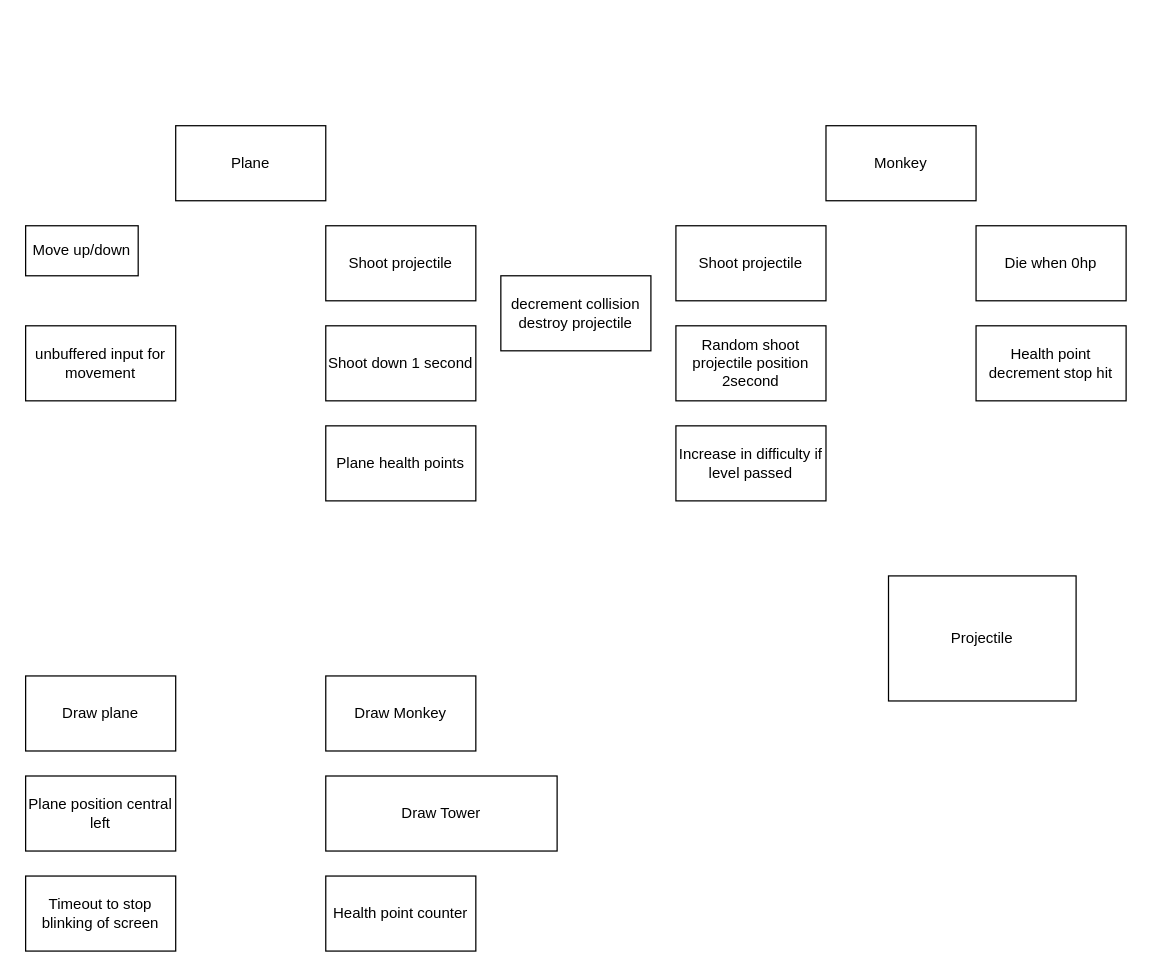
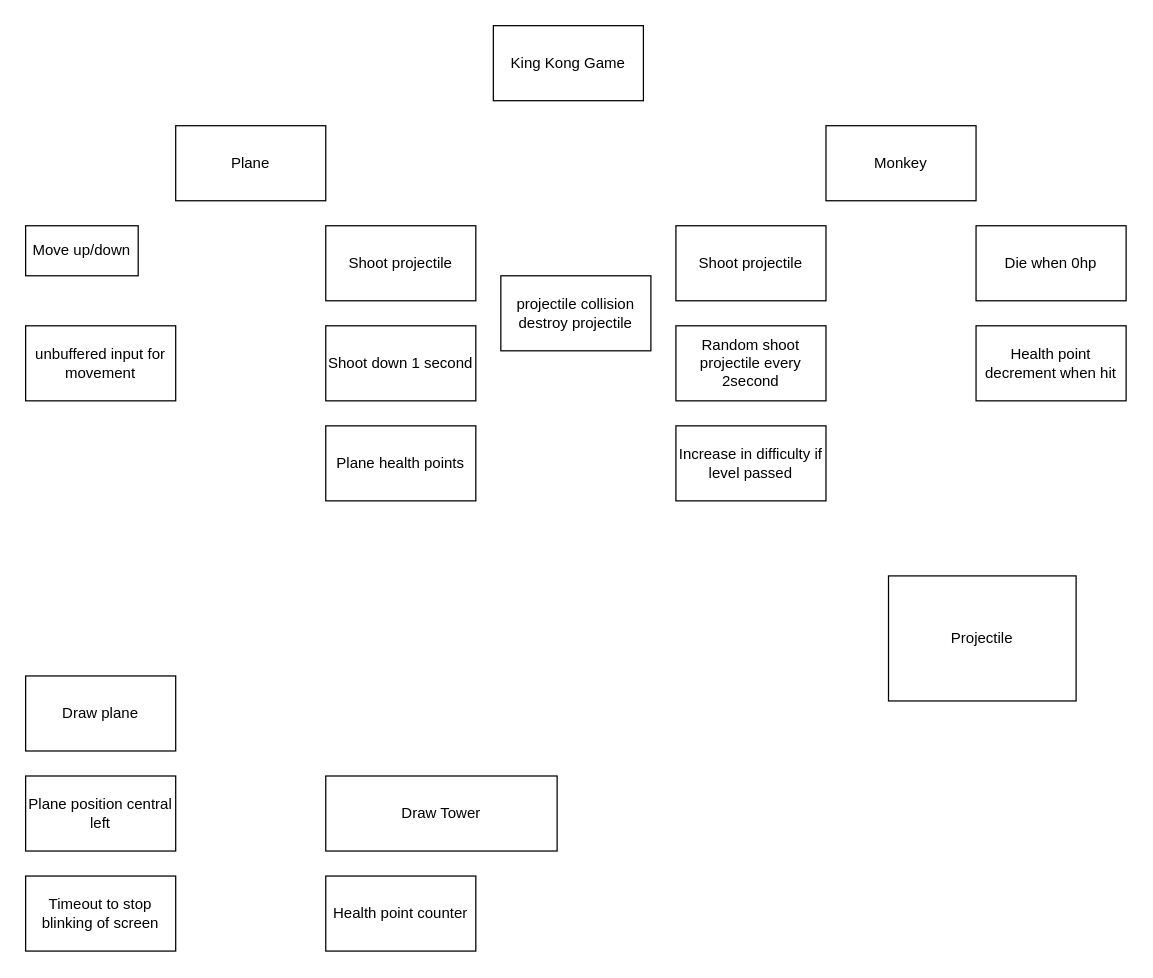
none -> (568, 63)
(576, 313) -> (576, 313)
(751, 363) -> (751, 363)
(1051, 363) -> (1051, 363)
(401, 713) -> none
